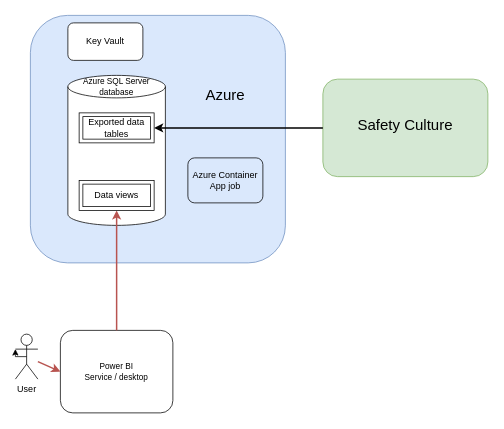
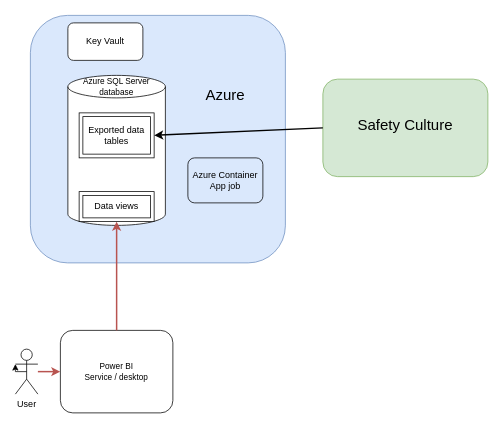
(117, 128) -> (117, 135)
(117, 195) -> (117, 207)
(27, 357) -> (27, 372)
